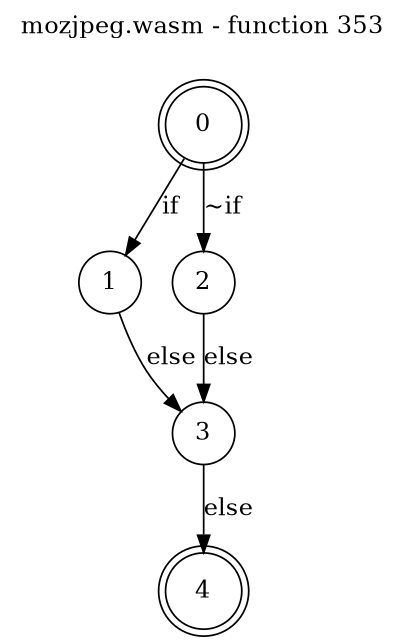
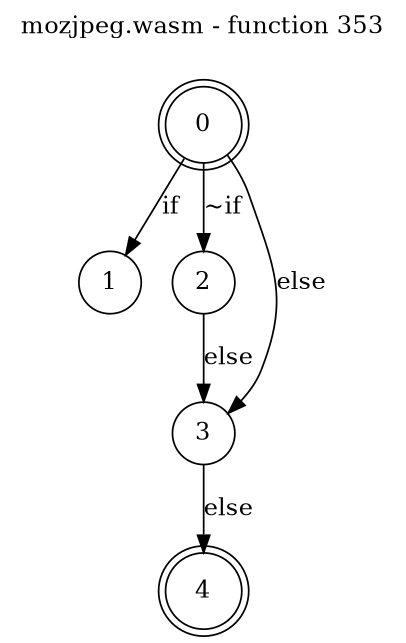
(139, 359) -> (274, 277)
